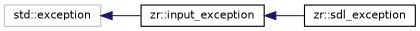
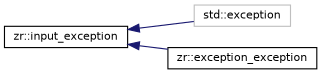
(126, 16) -> (167, 25)
(360, 16) -> (242, 58)
